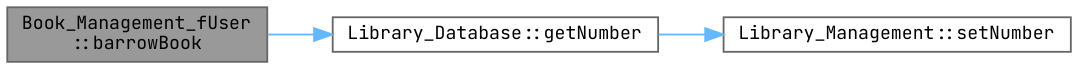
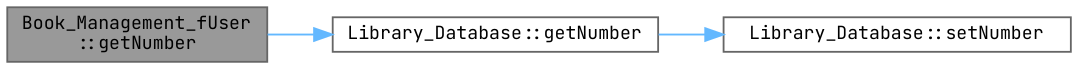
(137, 35) -> (137, 35)
(897, 35) -> (897, 35)
